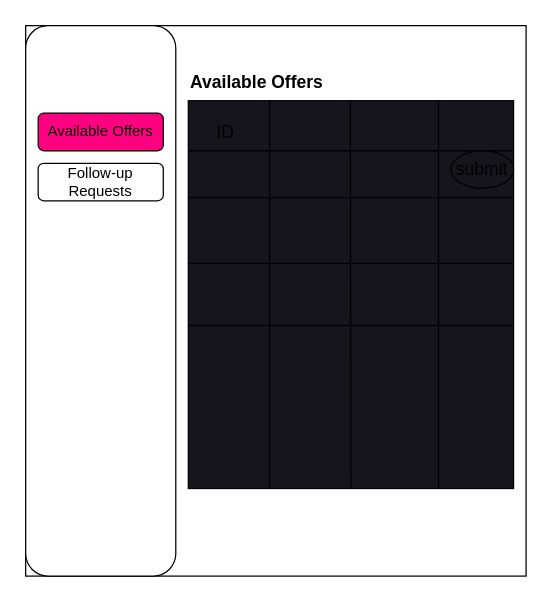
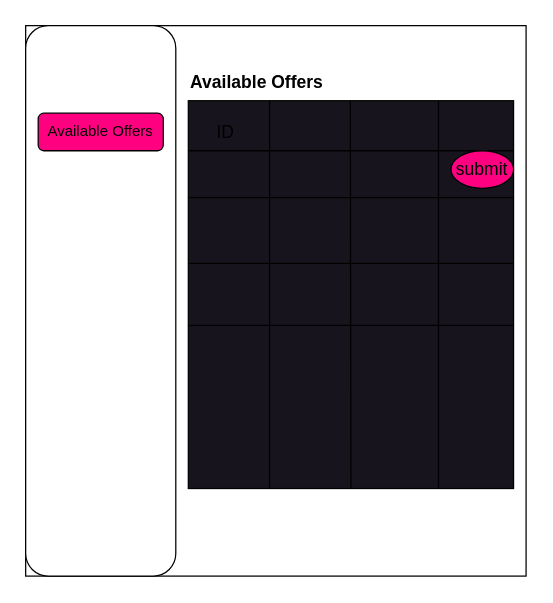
(482, 169) -> (482, 169)
(101, 182) -> none
